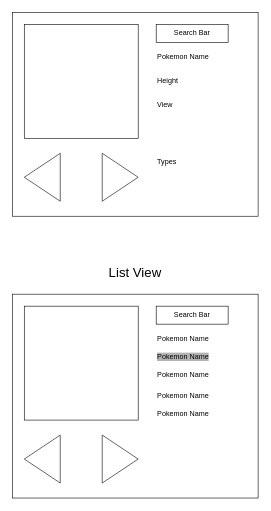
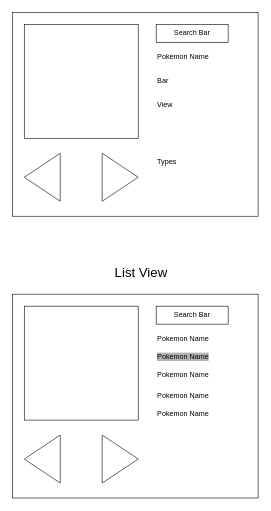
(169, 81) -> (164, 81)
(135, 273) -> (141, 273)
